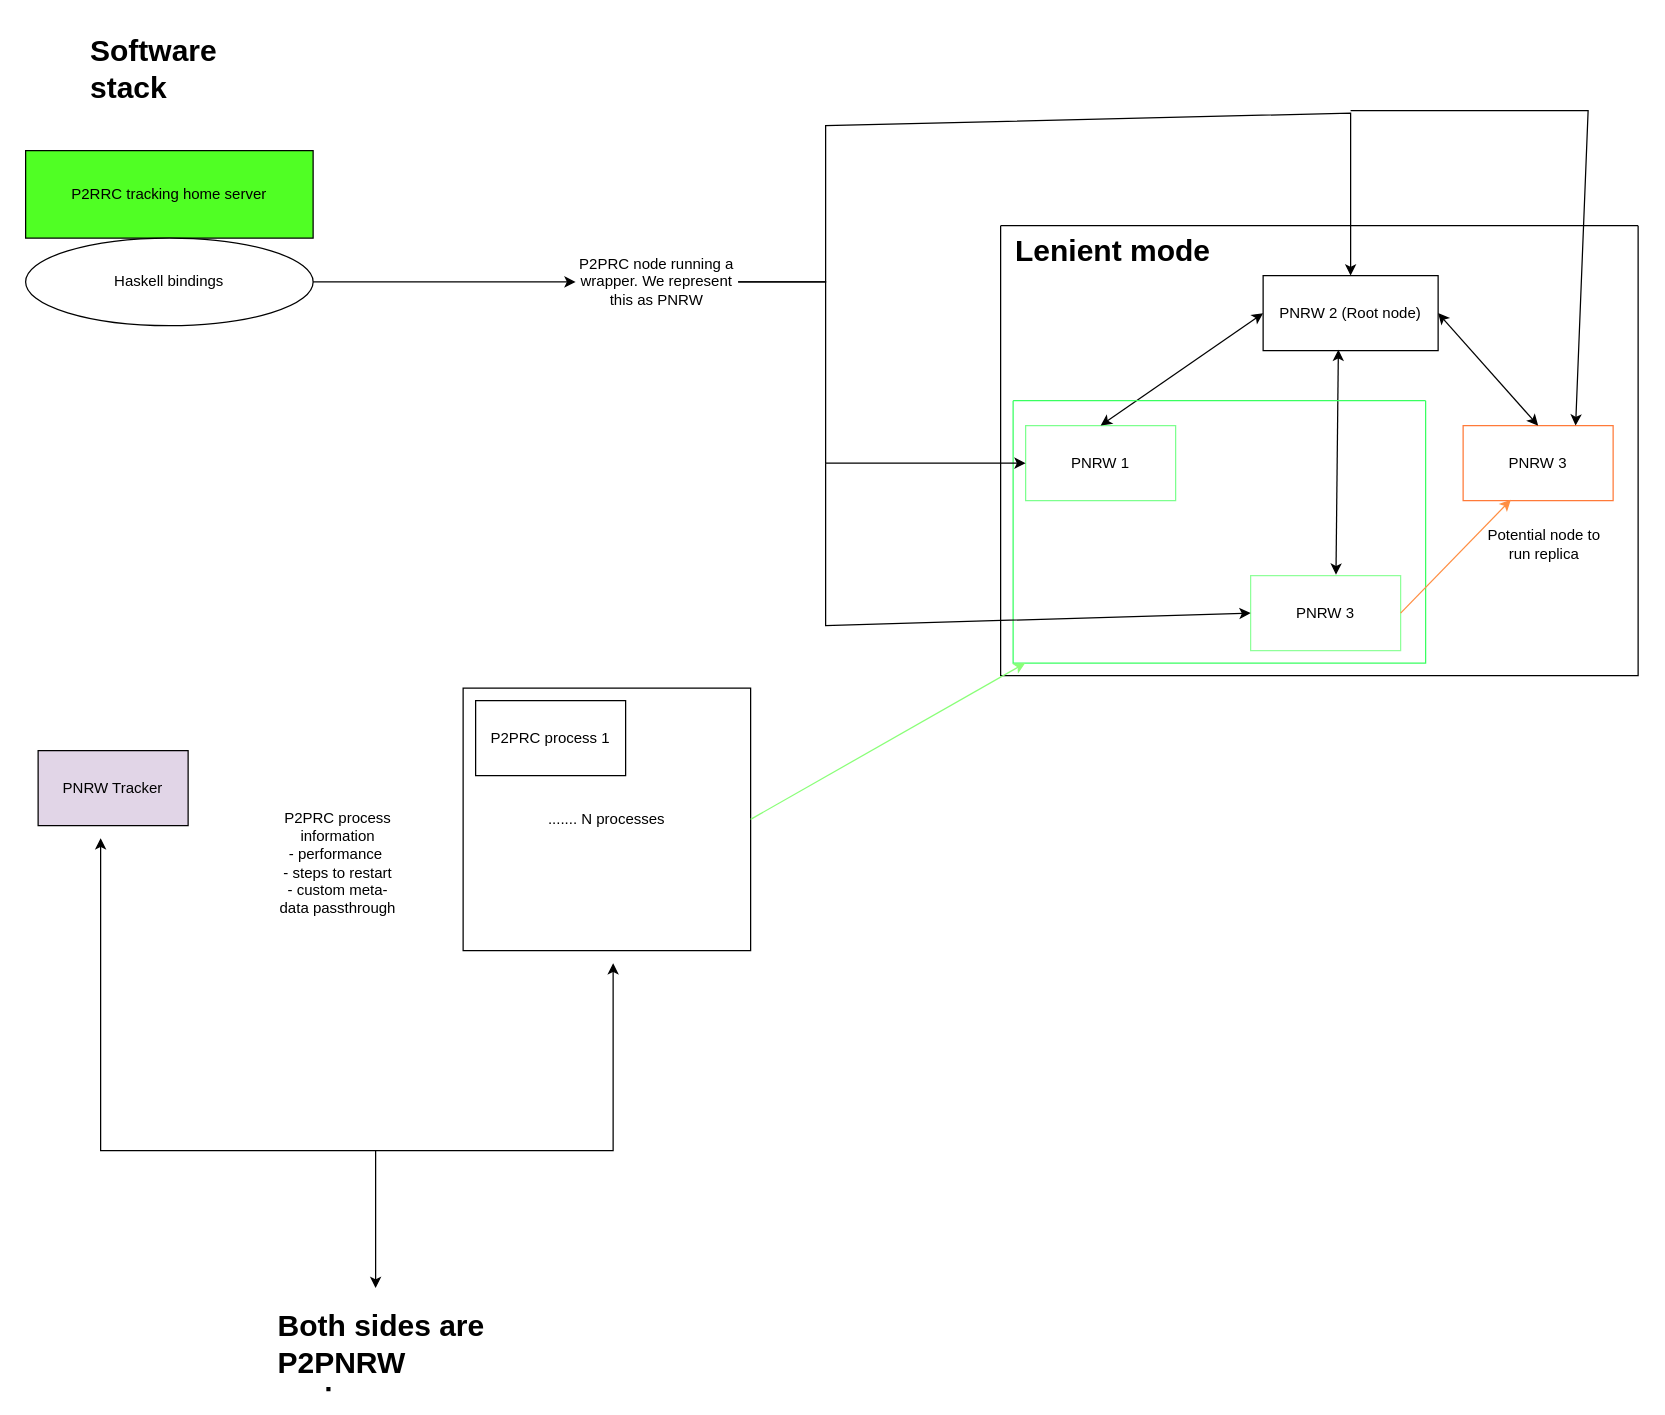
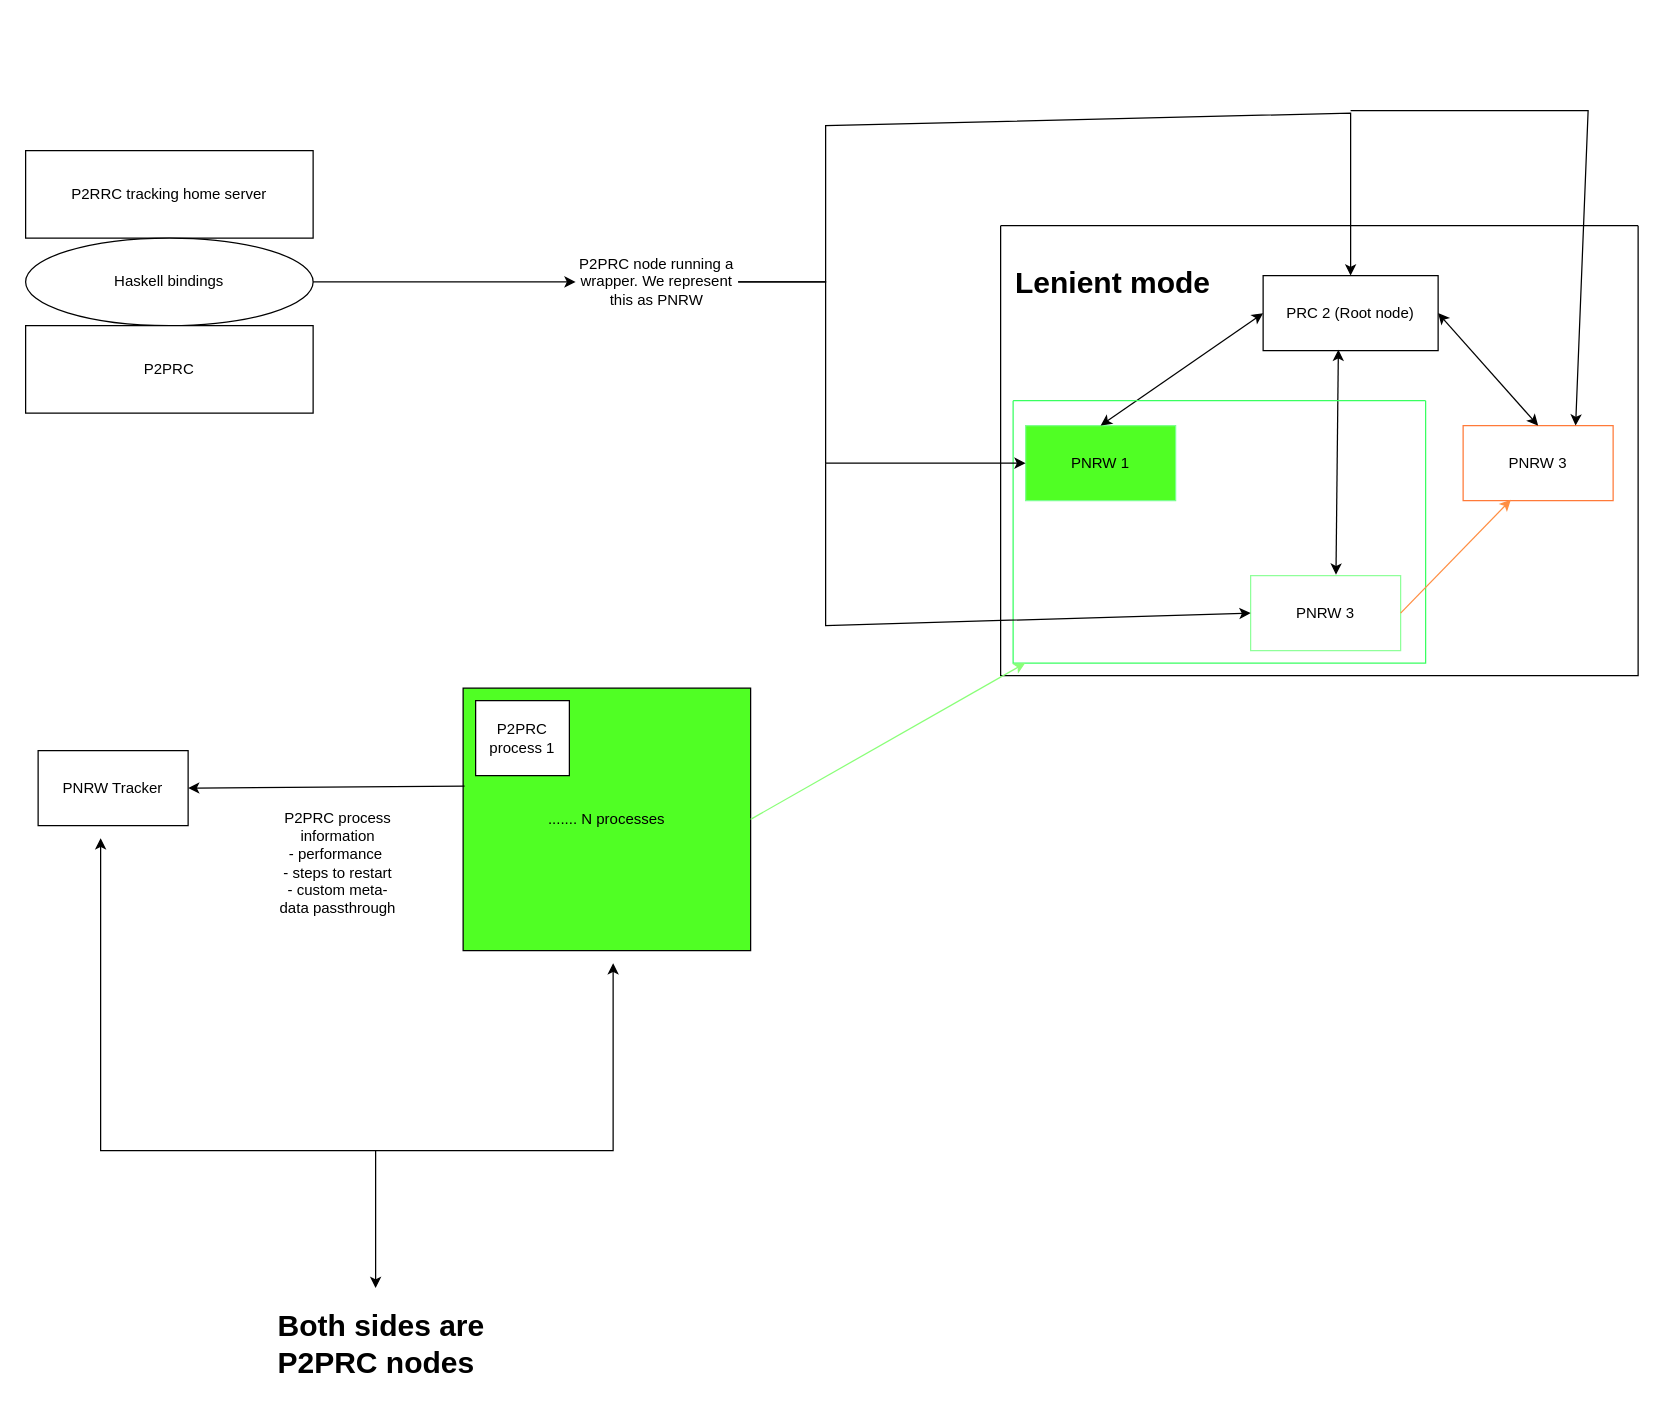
(176, 69) -> none
(169, 194) -> (169, 194)
(1126, 251) -> (1126, 282)
(1351, 313) -> (1351, 313)
none -> (169, 369)
(1101, 463) -> (1101, 463)
(1544, 544) -> none
(551, 738) -> (523, 738)
none -> (330, 787)
(113, 788) -> (113, 788)
(607, 819) -> (607, 819)
(382, 1318) -> (378, 1318)
